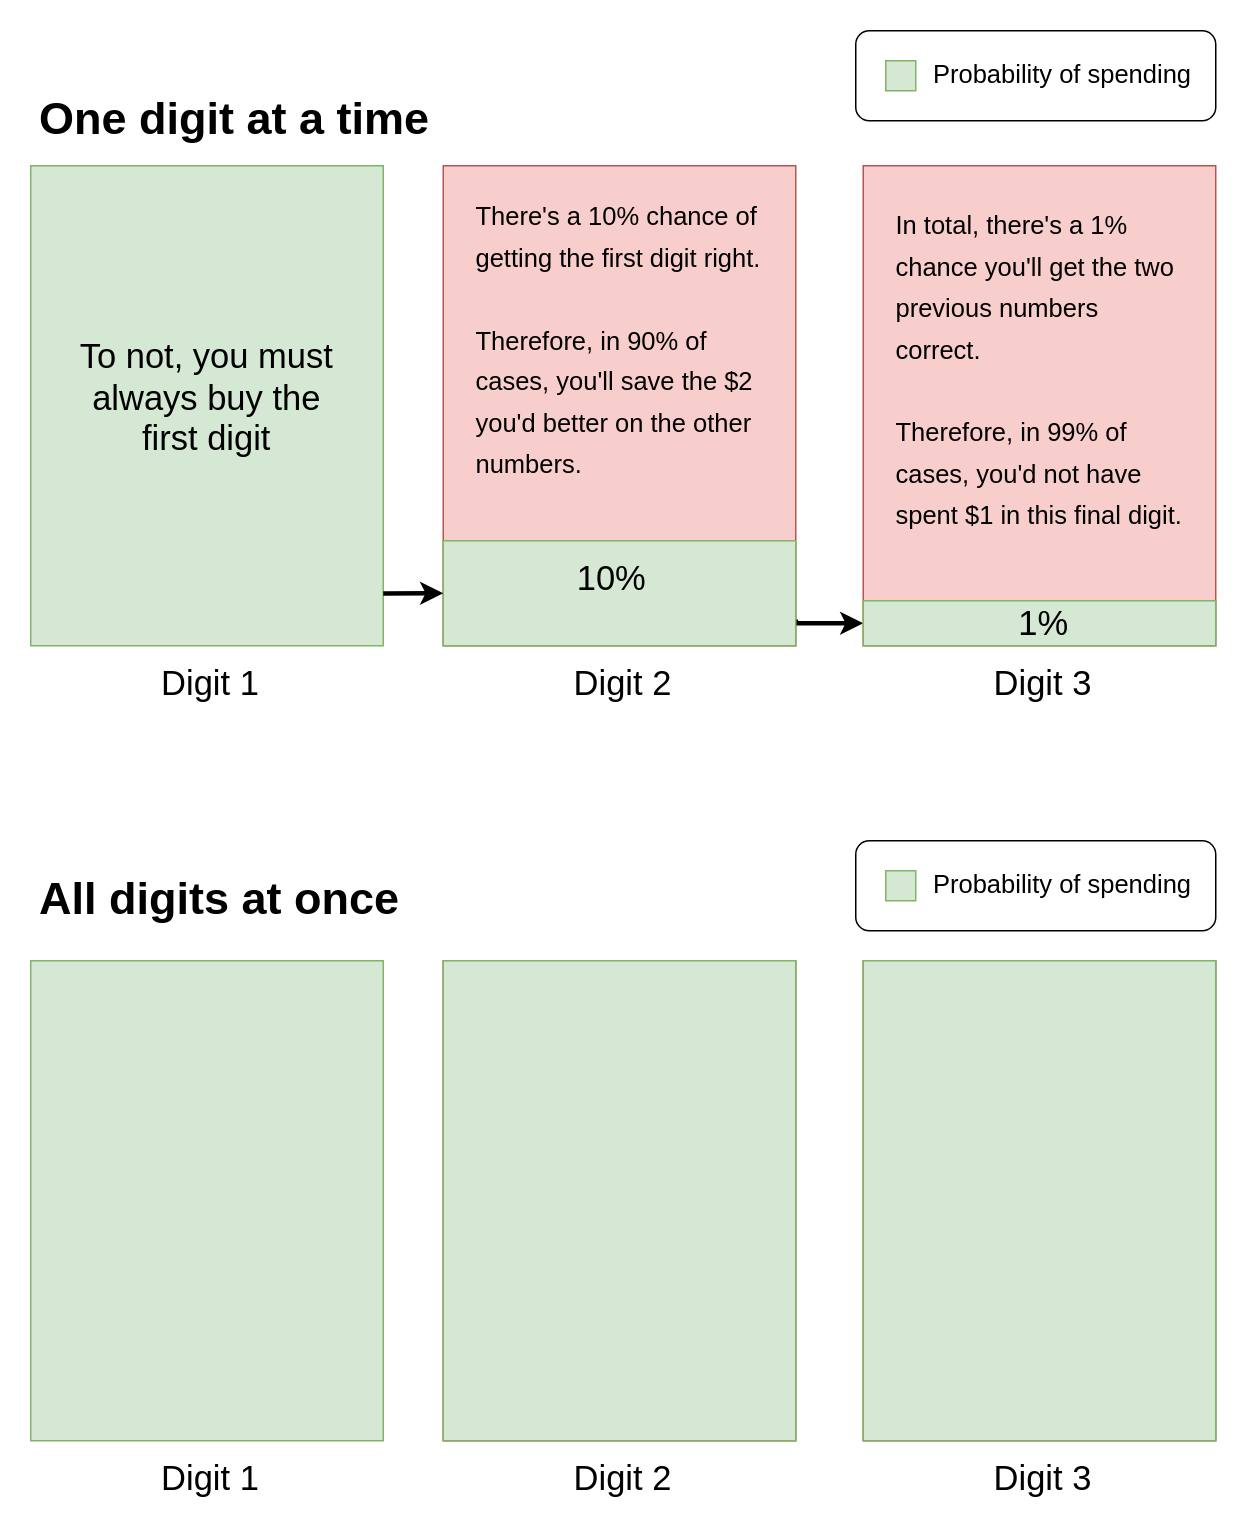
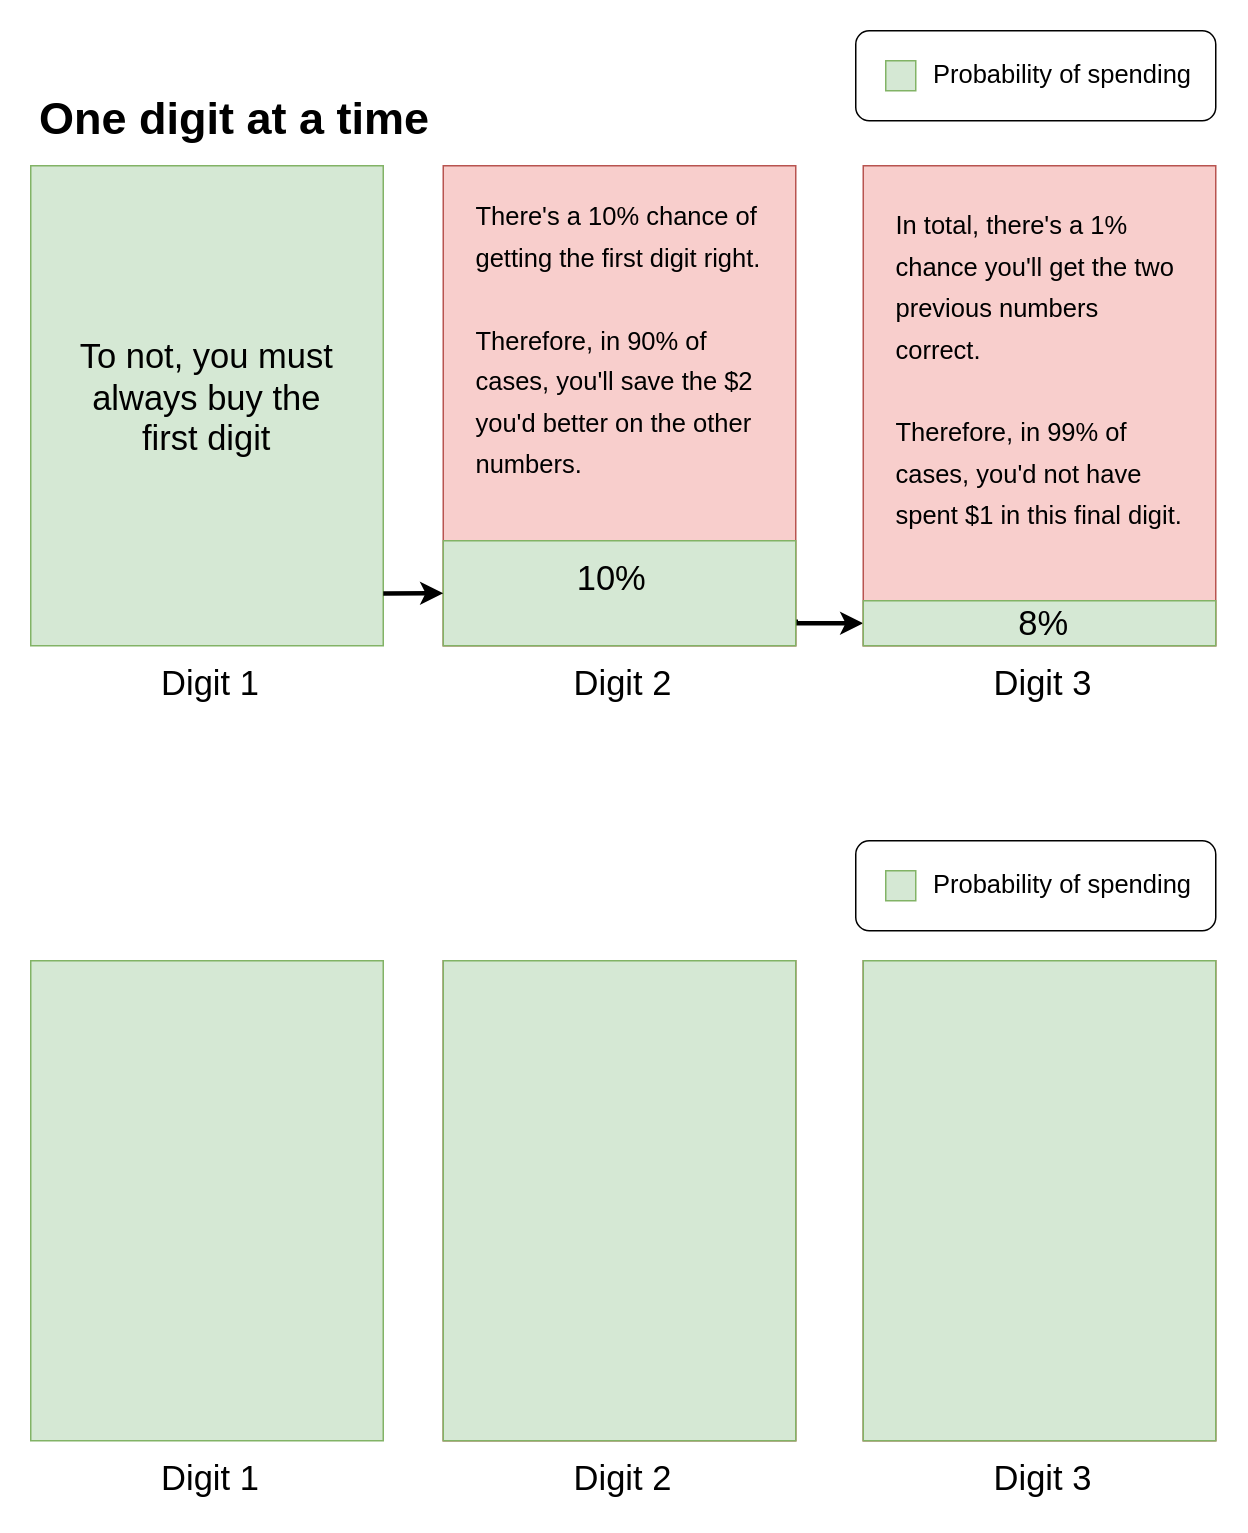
(1044, 623) -> (1044, 623)
(282, 893) -> none
